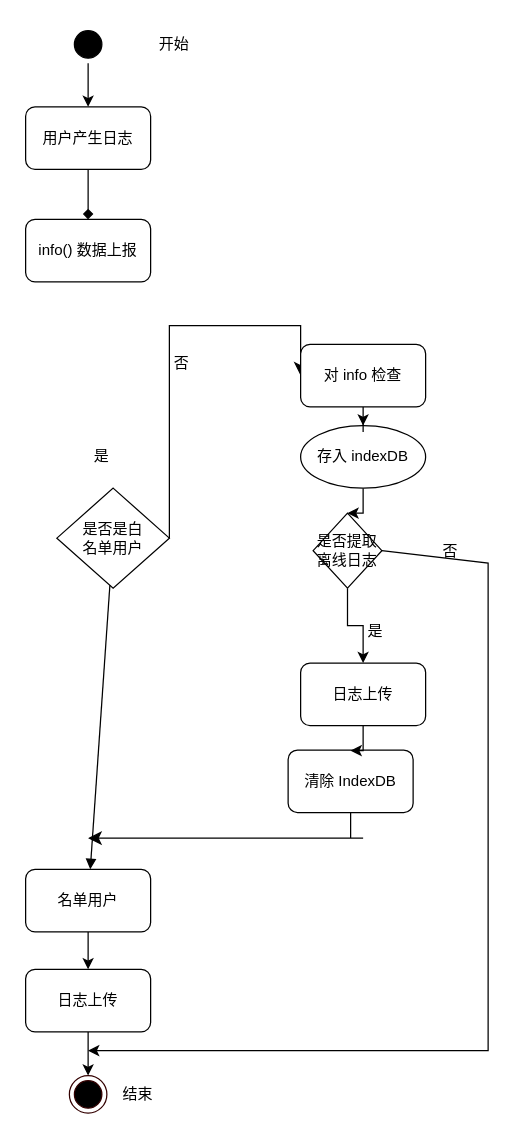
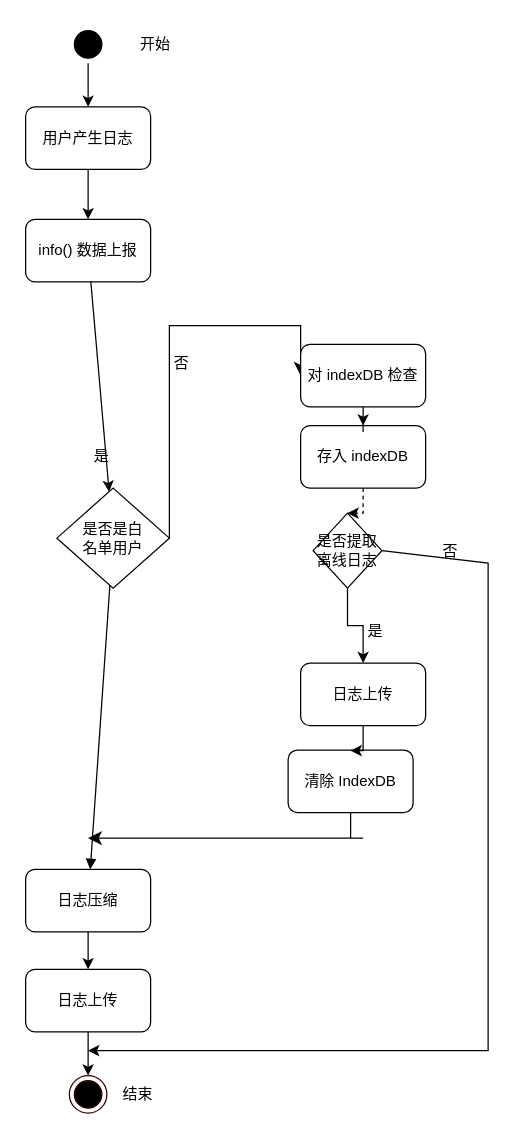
(174, 44) -> (156, 44)
(88, 208) -> (88, 209)
(363, 376) -> (363, 376)
none -> (100, 383)
(363, 457) -> (363, 457)
(363, 504) -> (363, 504)
(88, 901) -> (88, 901)
